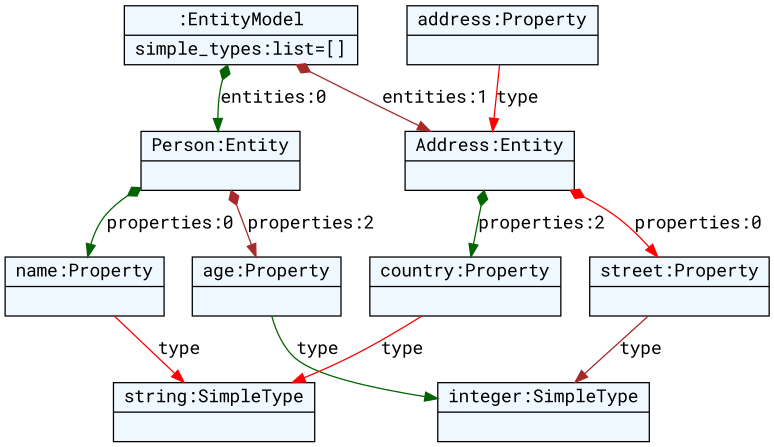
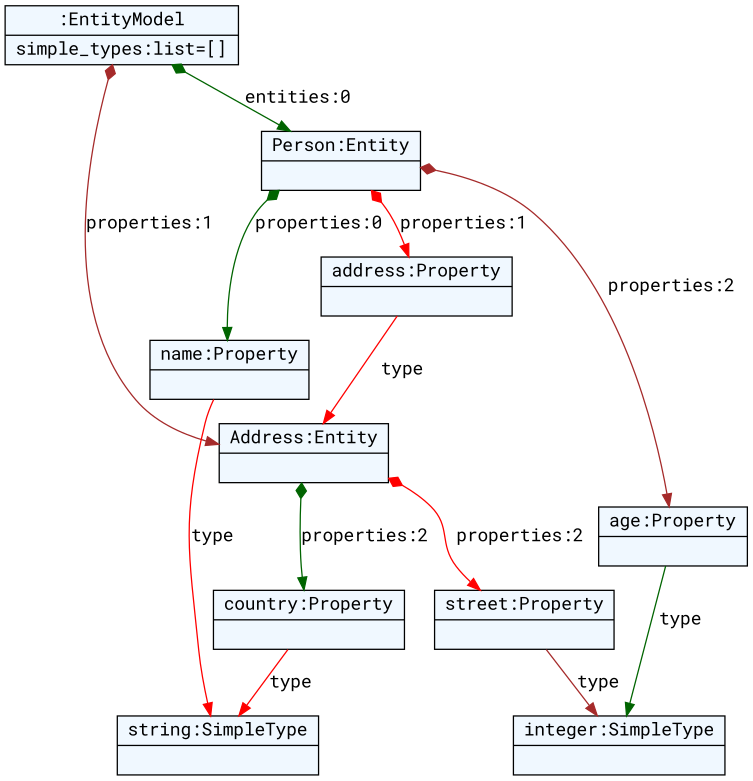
(435, 98) -> (150, 224)
none -> (395, 223)
(699, 224) -> (520, 536)
